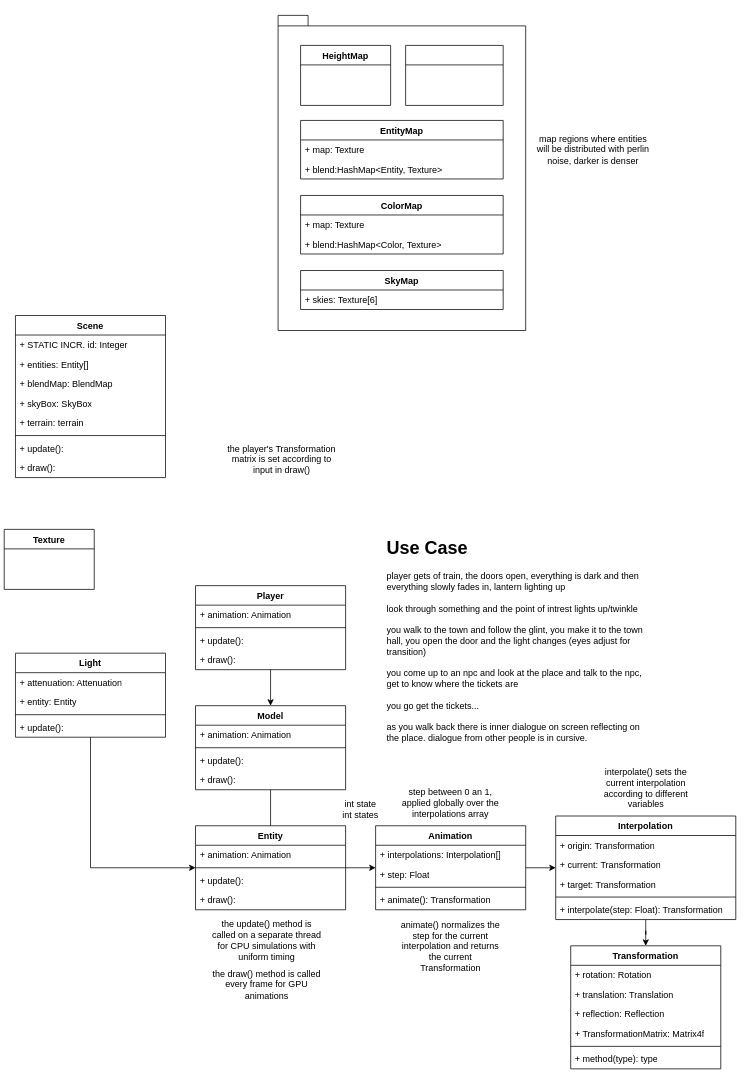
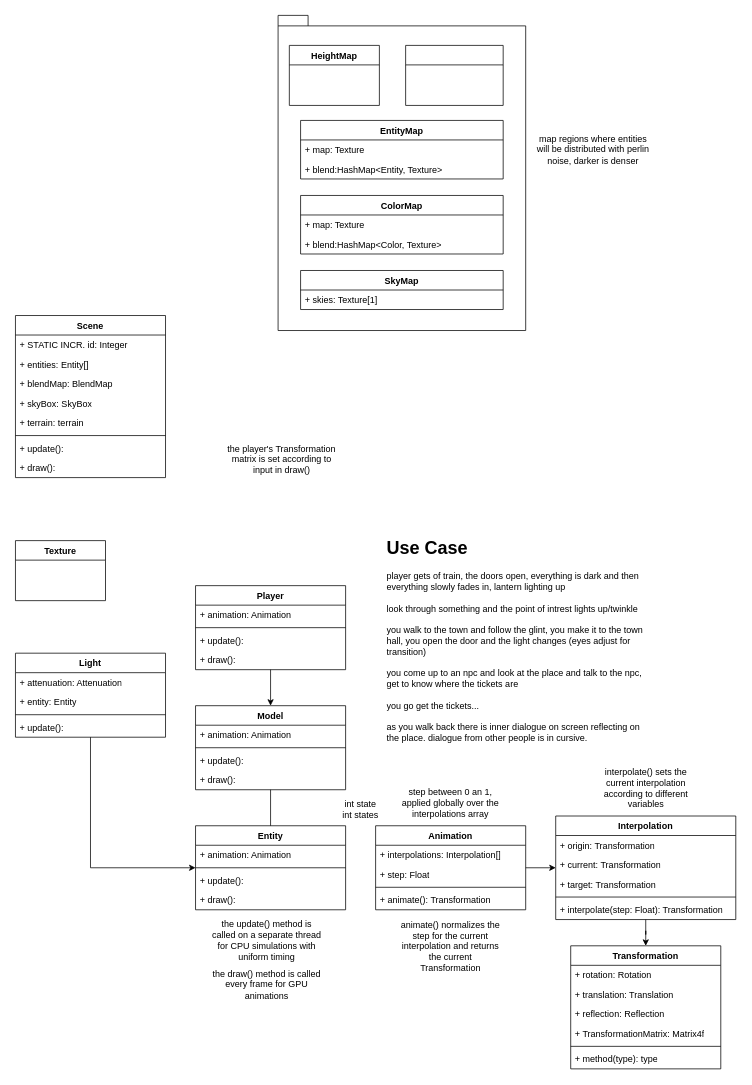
(345, 75) -> (334, 75)
(348, 301) -> (348, 301)
(49, 559) -> (60, 570)
(358, 867) -> none
